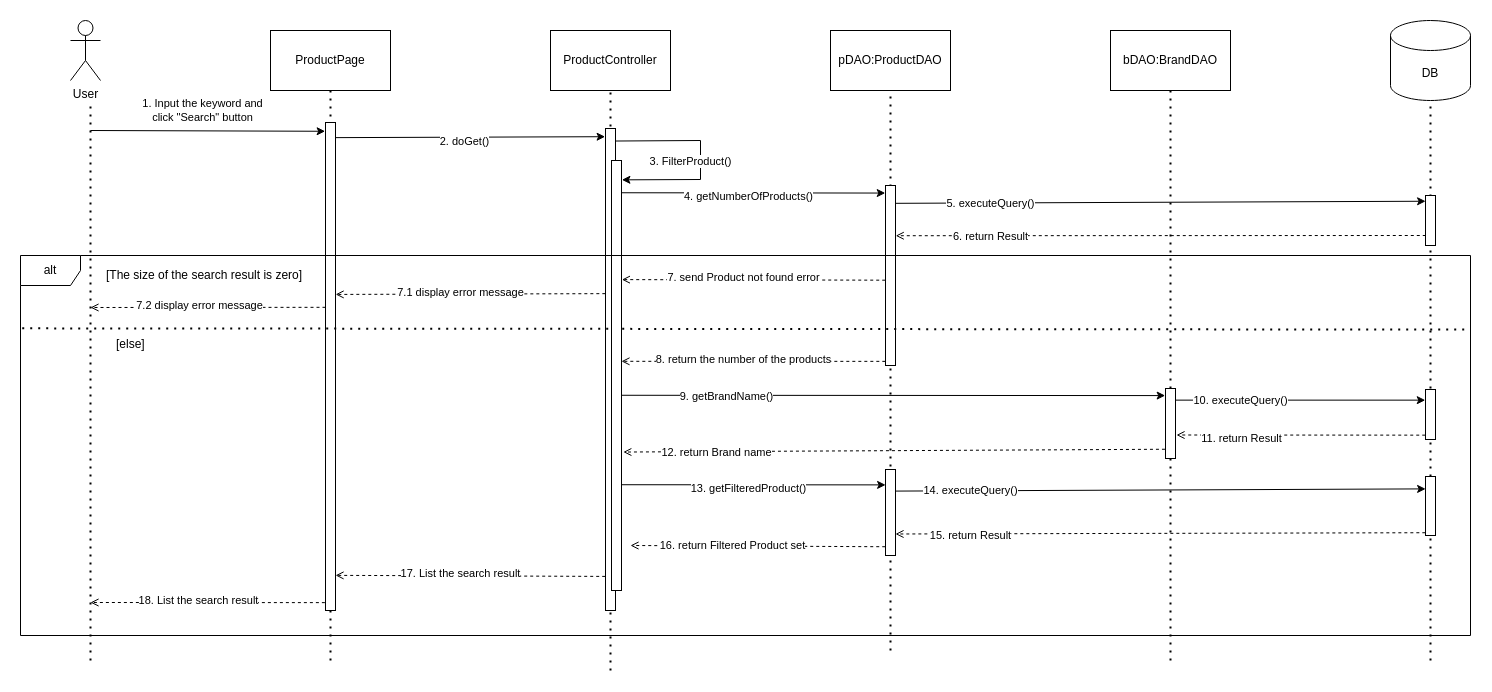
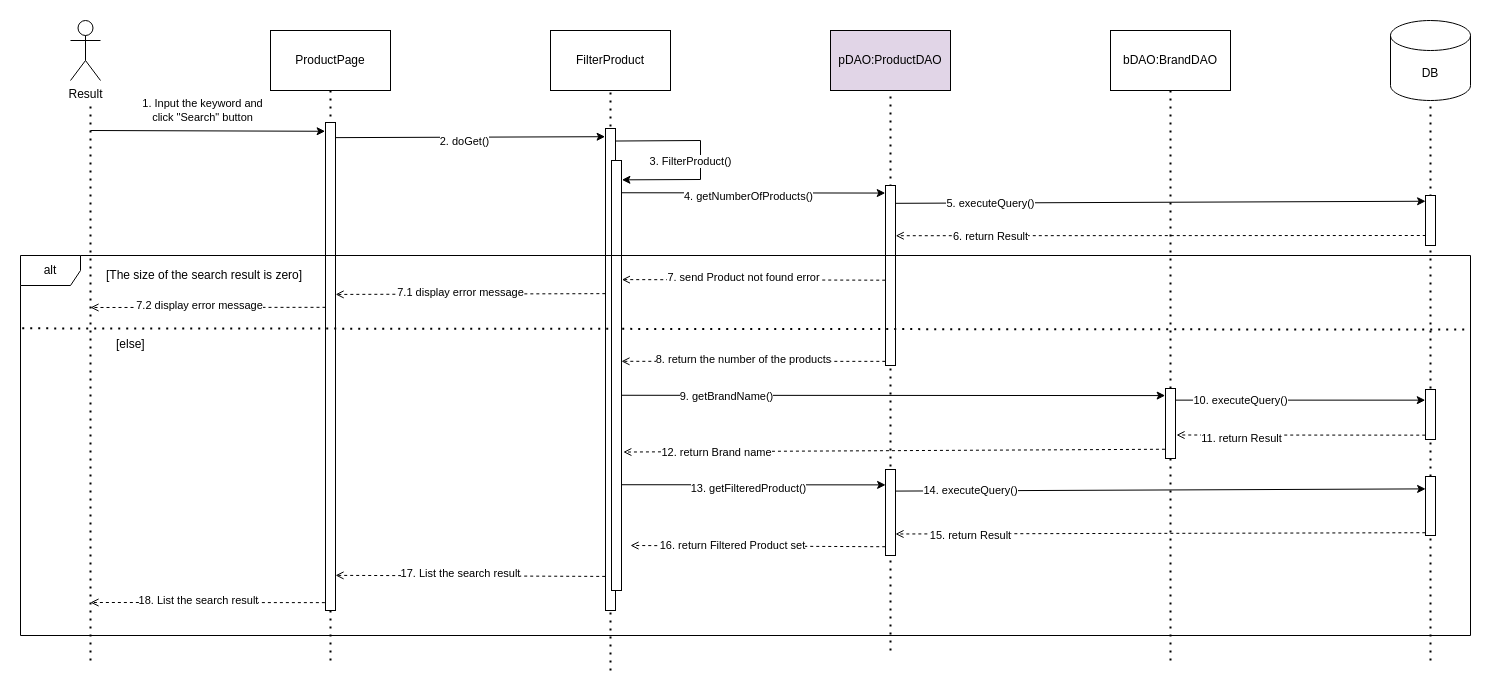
(611, 61) -> (611, 61)
(891, 61) -> (891, 61)
(86, 95) -> (86, 95)
